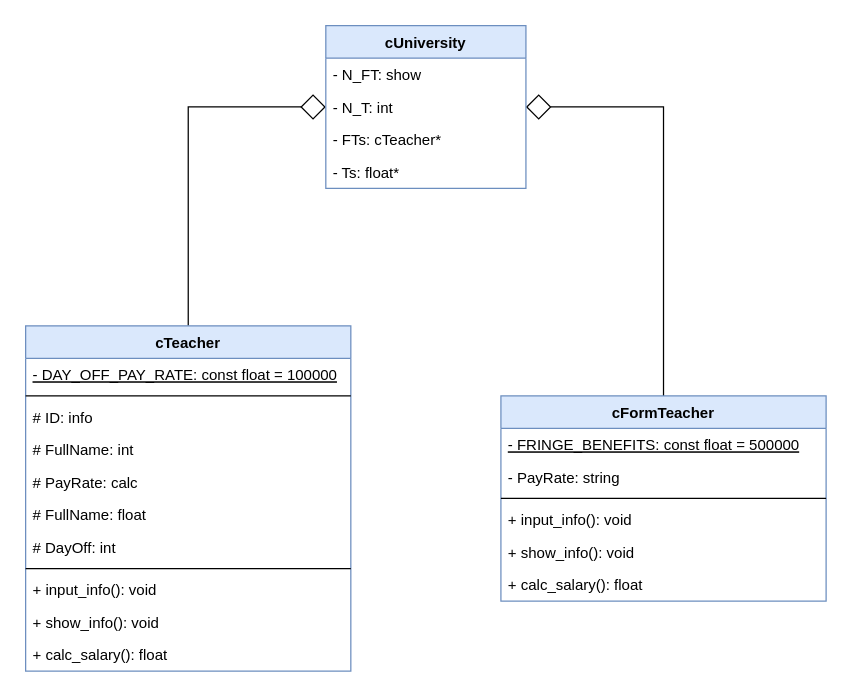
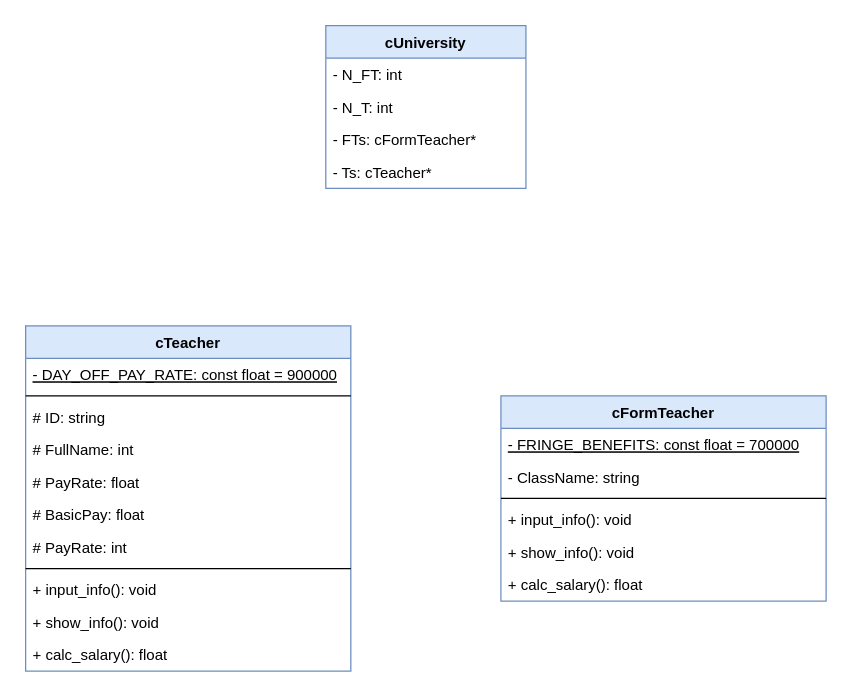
(377, 75) -> (371, 75)
(394, 140) -> (411, 140)
(188, 160) -> none
(375, 173) -> (390, 173)
(663, 195) -> none
(187, 375) -> (187, 375)
(67, 418) -> (75, 418)
(660, 445) -> (660, 445)
(571, 478) -> (578, 478)
(88, 483) -> (92, 483)
(92, 515) -> (94, 515)
(79, 548) -> (84, 548)
